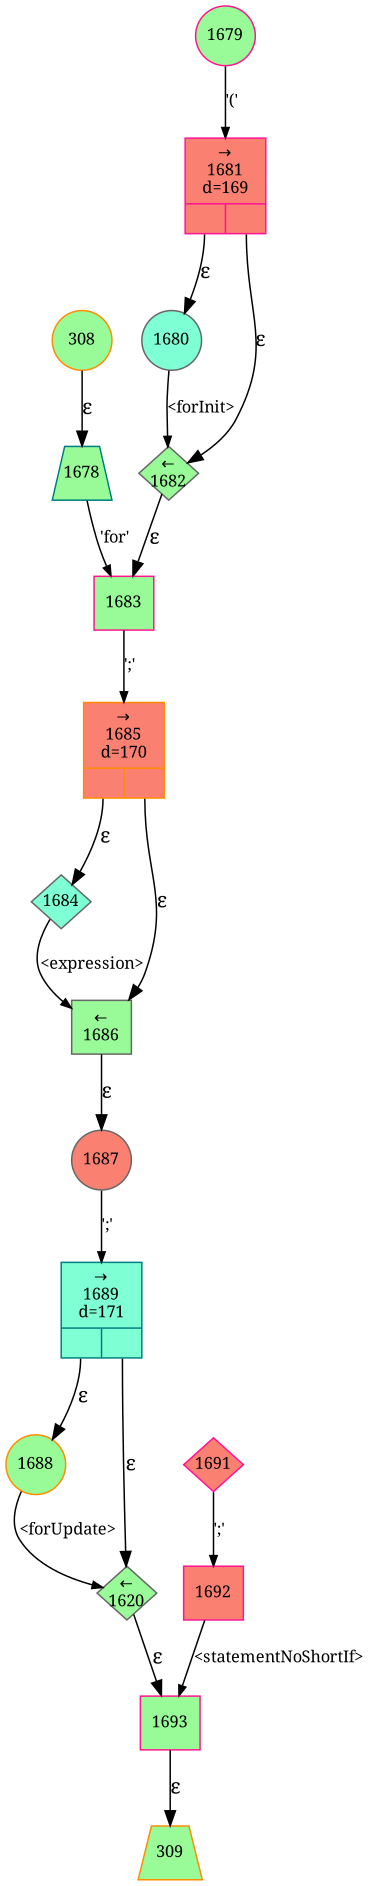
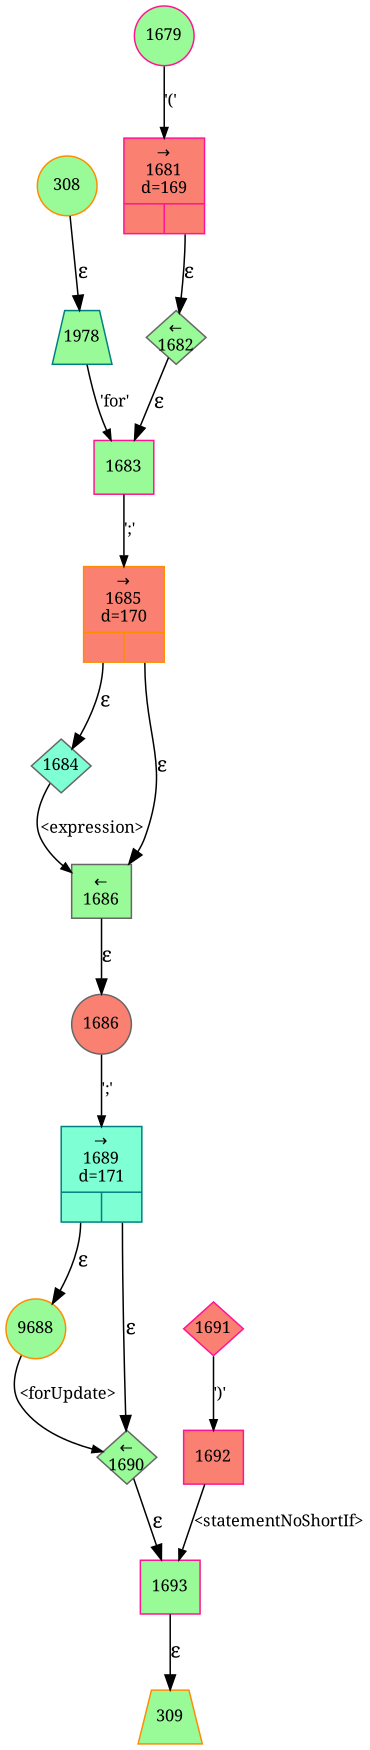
(172, 340) -> none
(82, 473) -> (82, 337)
(102, 1160) -> (102, 1024)
(36, 1465) -> (36, 1329)
(219, 1530) -> (220, 1395)
(127, 1593) -> (127, 1457)
